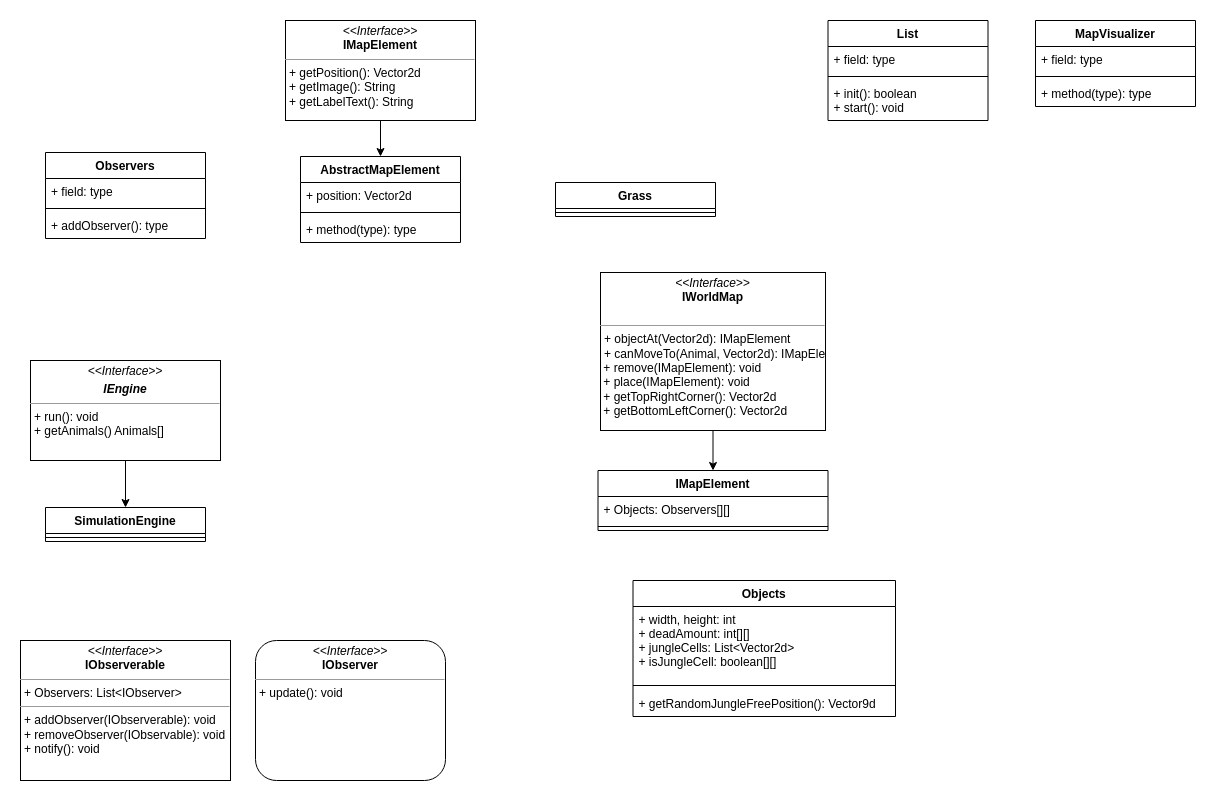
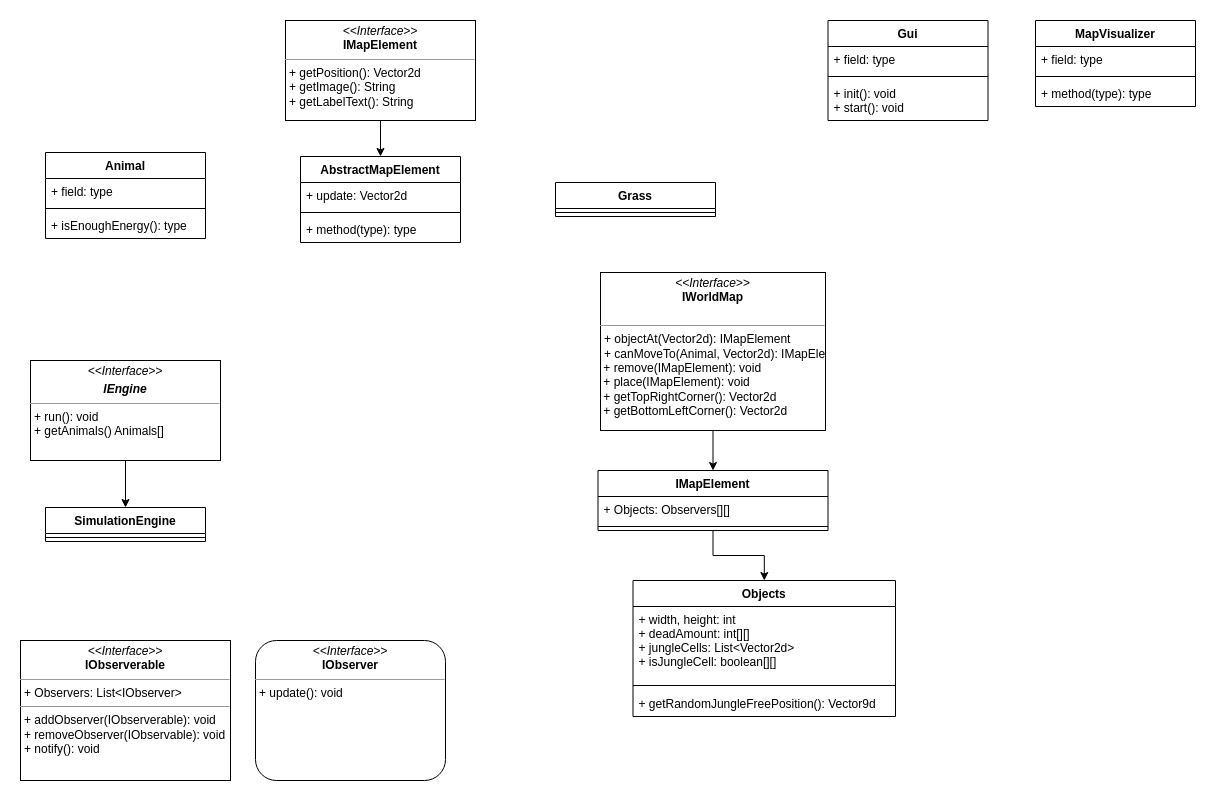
(908, 34) -> (908, 34)
(881, 94) -> (871, 94)
(125, 166) -> (125, 166)
(365, 196) -> (362, 196)
(117, 226) -> (125, 226)
none -> (735, 556)
